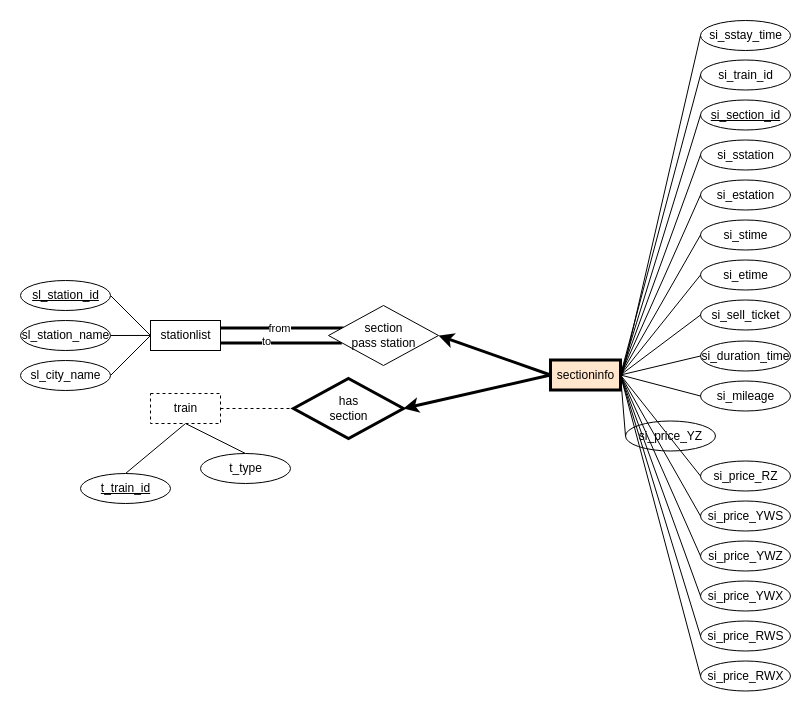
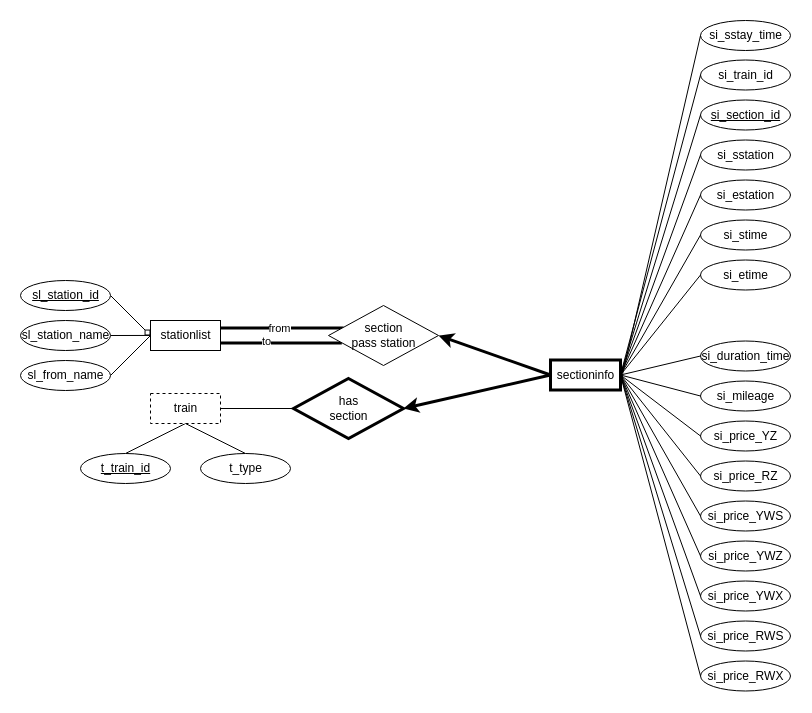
(746, 315) -> none
(146, 331) -> (144, 329)
(664, 343) -> none
(586, 375) -> (586, 375)
(66, 376) -> (66, 376)
(257, 409) -> (257, 409)
(671, 436) -> (746, 436)
(126, 489) -> (126, 469)
